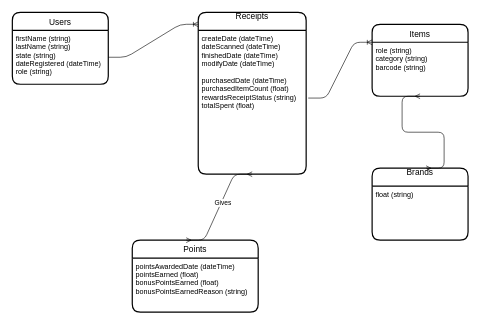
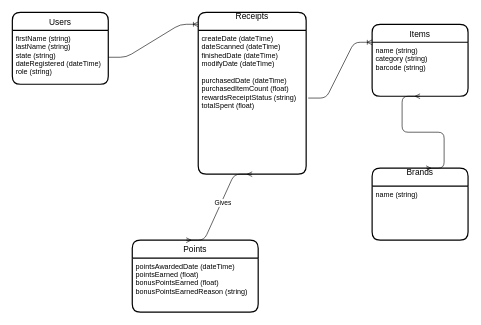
(399, 50) -> (400, 50)
(401, 194) -> (400, 194)
